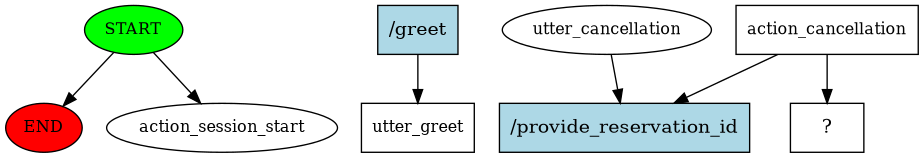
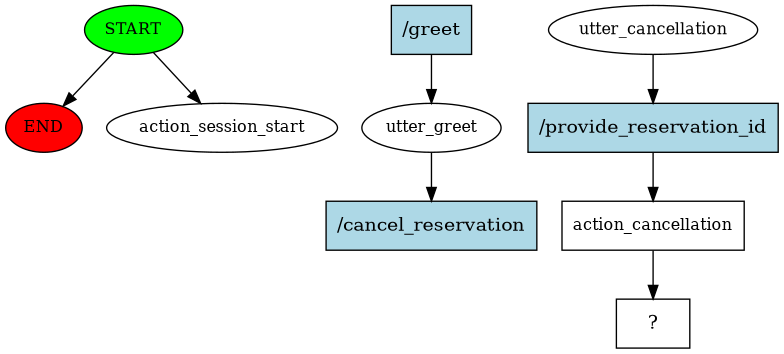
(732, 76) -> (653, 170)
(418, 128) -> (431, 128)
none -> (431, 226)
